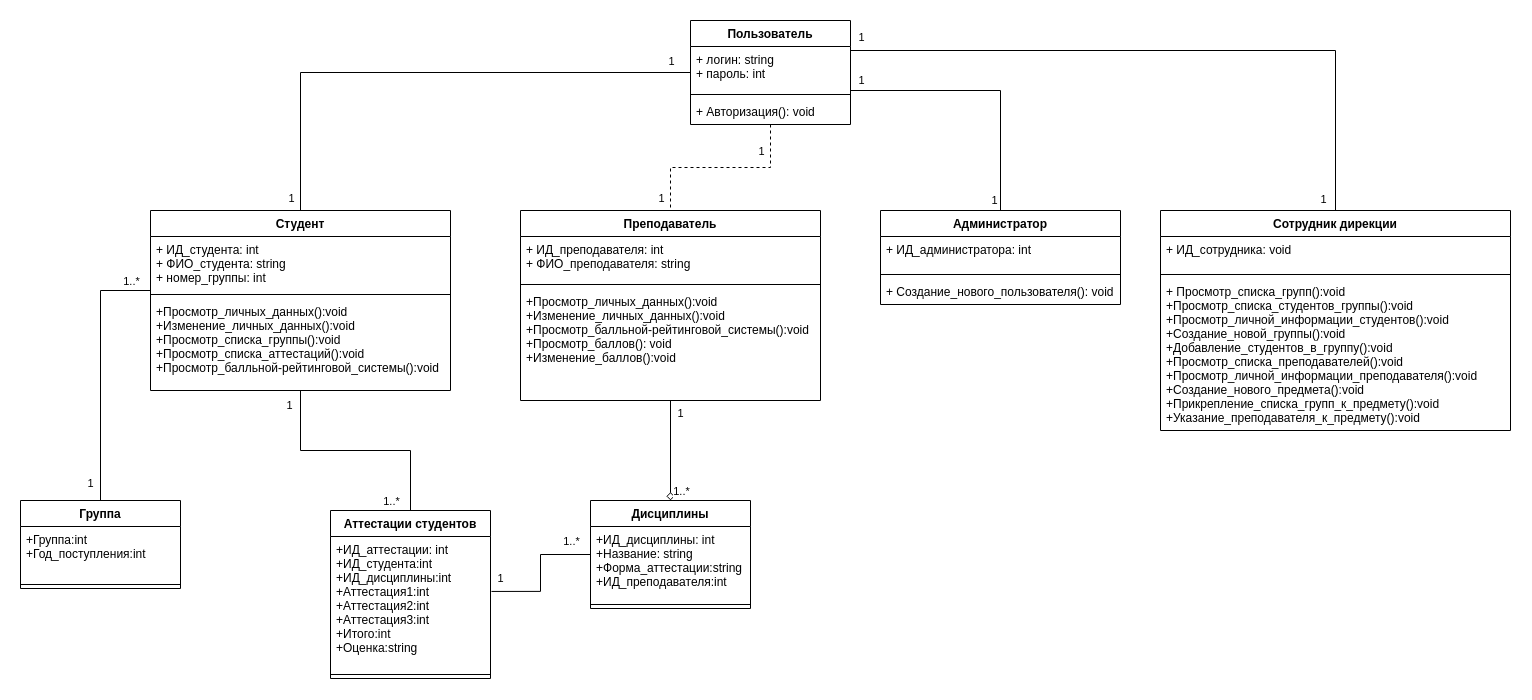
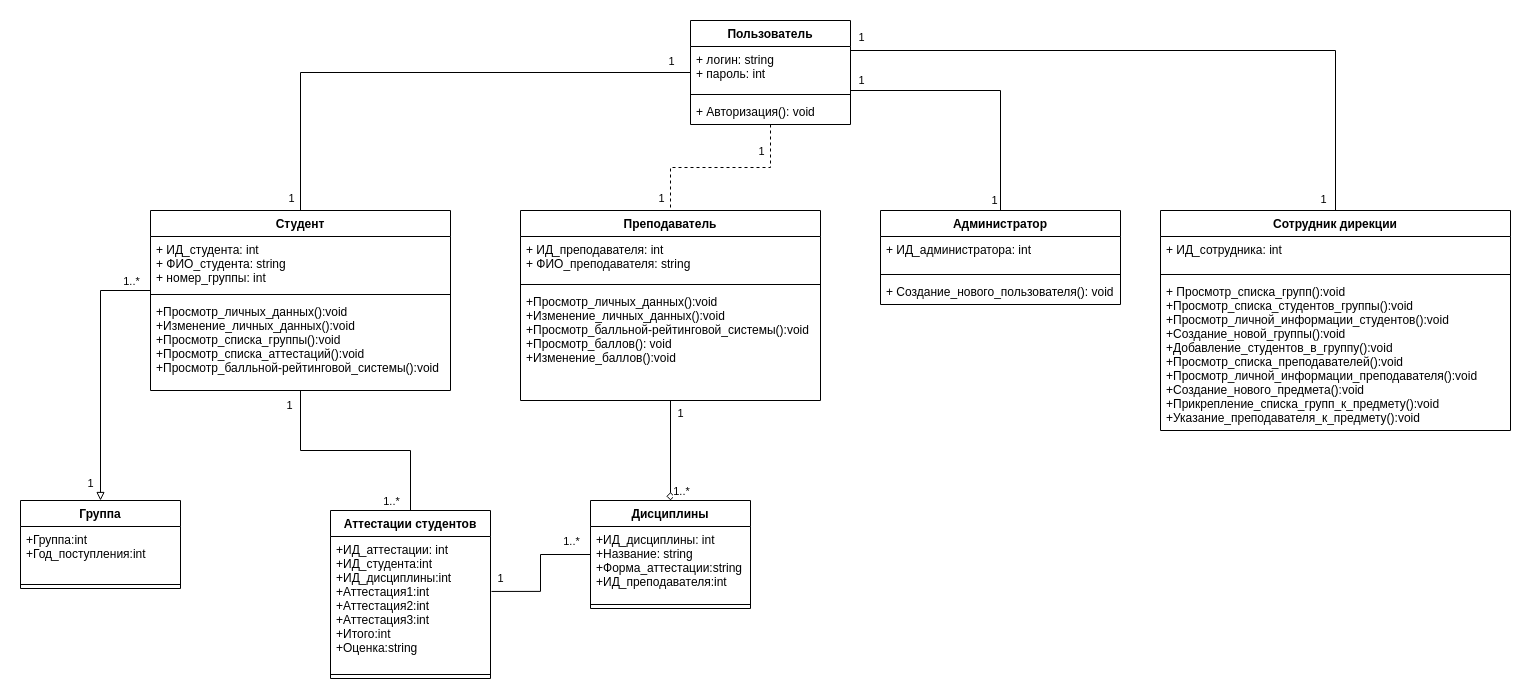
(1230, 250) -> (1227, 250)
(101, 494) -> (101, 491)
